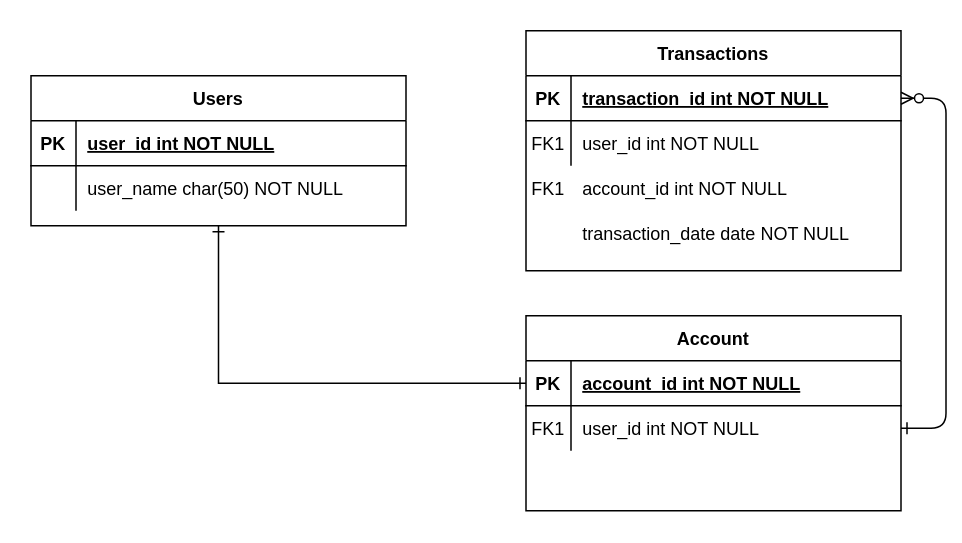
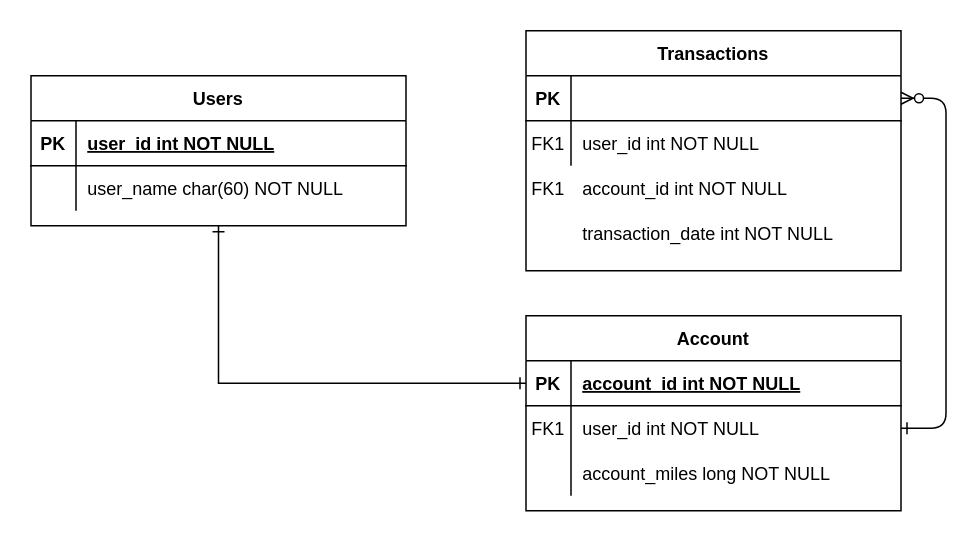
(736, 98) -> none
(216, 189) -> (216, 189)
(724, 234) -> (716, 234)
none -> (736, 473)
